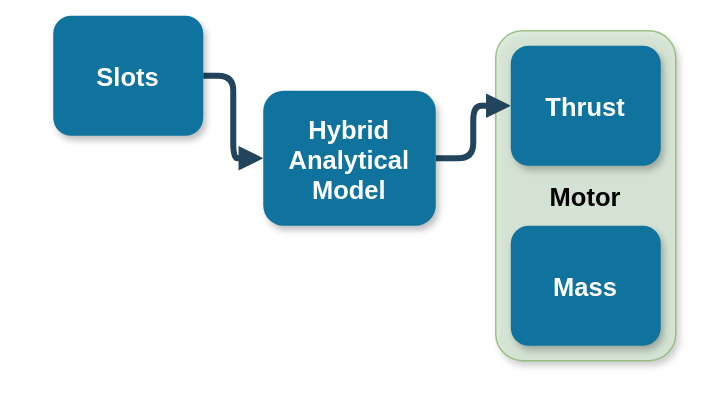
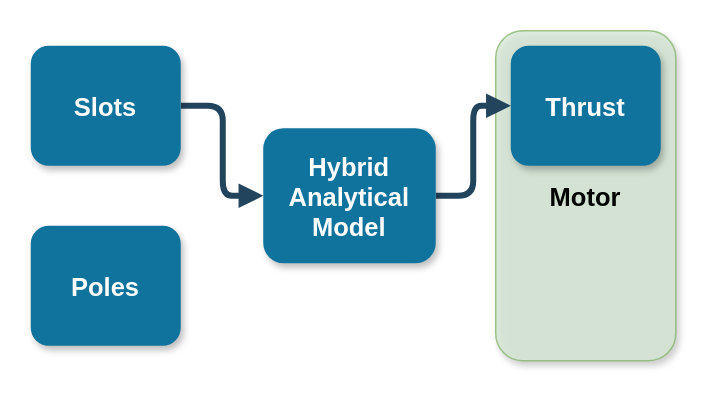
(128, 76) -> (106, 106)
(350, 158) -> (350, 196)
none -> (106, 286)
(586, 286) -> none
